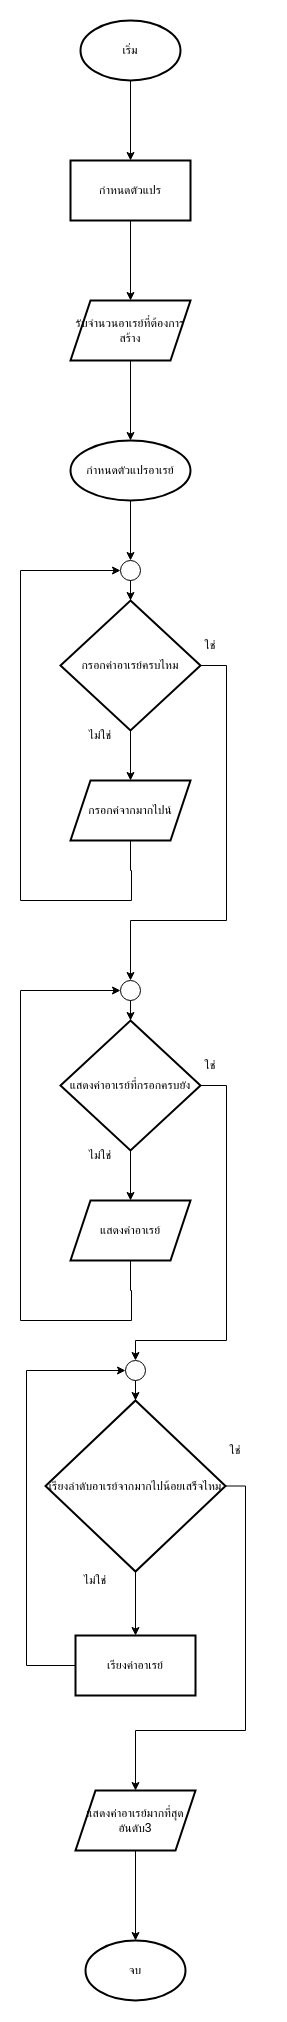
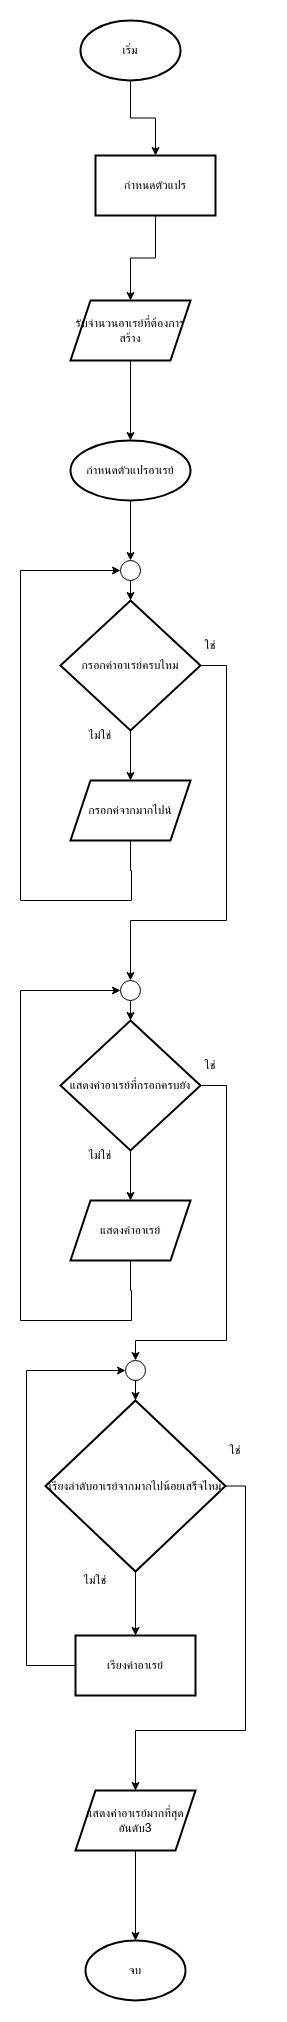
(131, 191) -> (156, 186)
